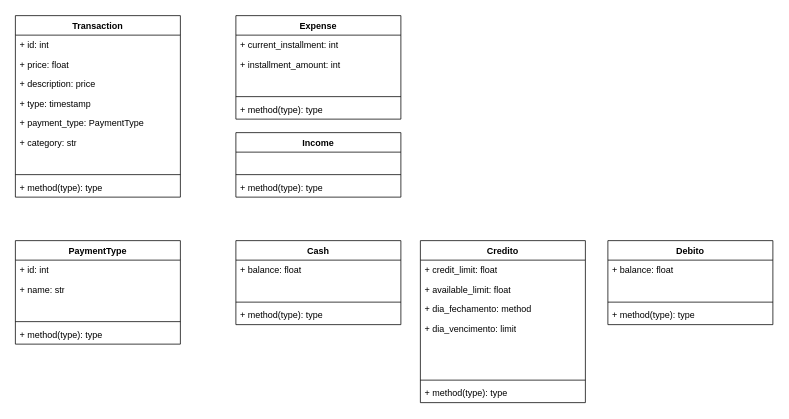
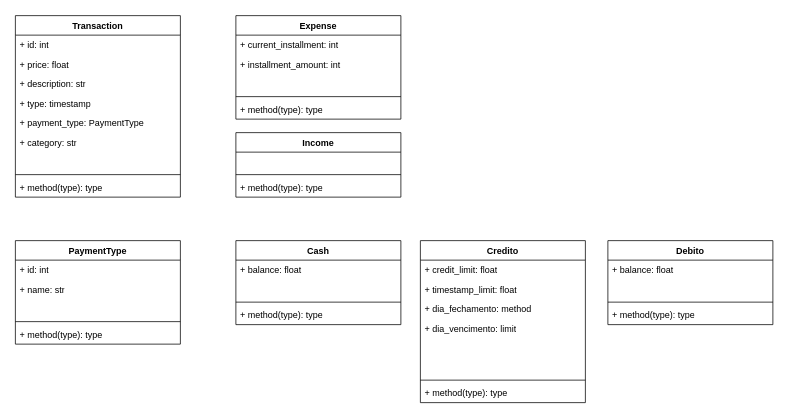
(63, 85) -> (59, 85)
(474, 290) -> (476, 290)
